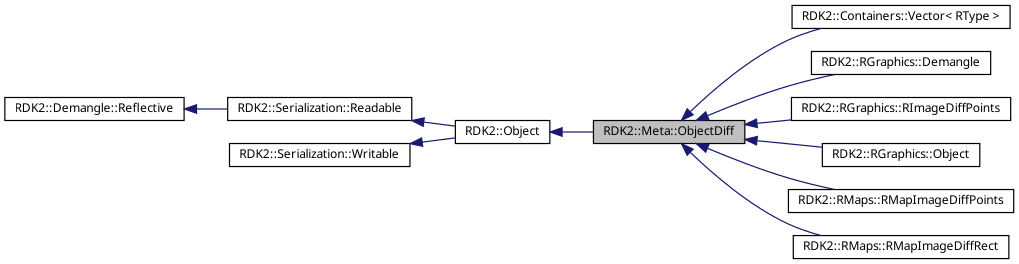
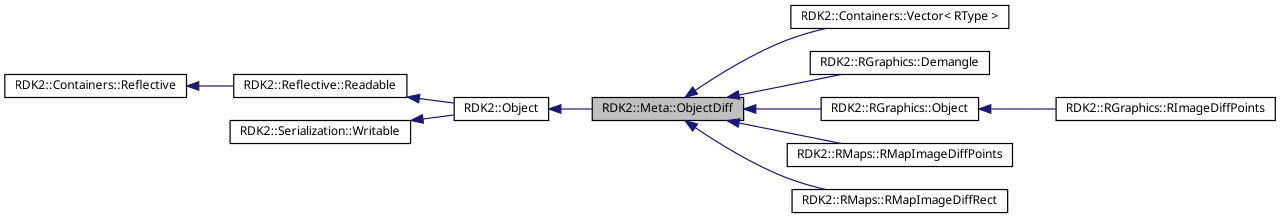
(94, 109) -> (96, 86)
(320, 109) -> (320, 86)
(774, 122) -> (1024, 109)
